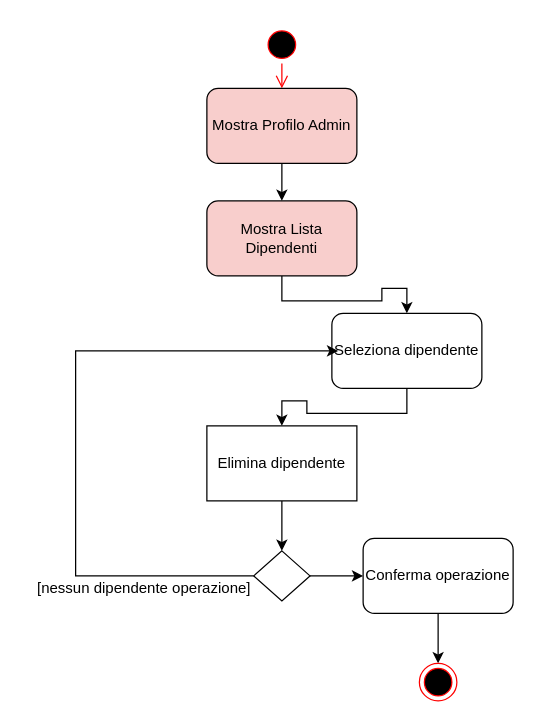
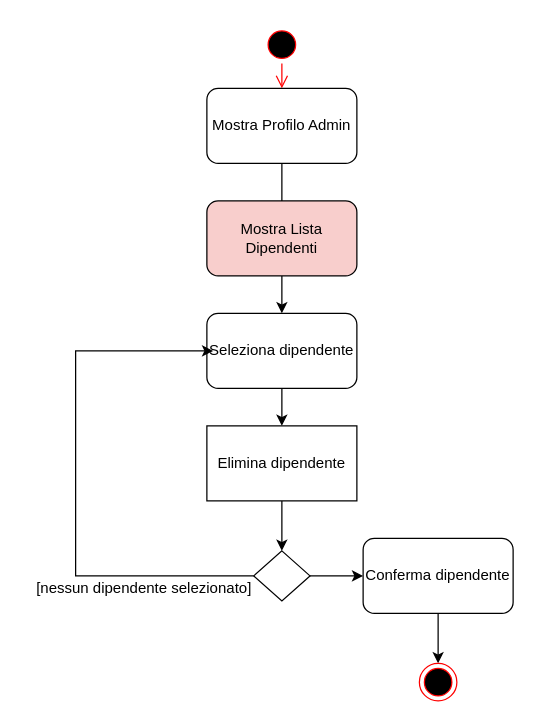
(282, 126) -> (282, 126)
(282, 191) -> (282, 194)
(407, 351) -> (282, 351)
(438, 576) -> (438, 576)
(144, 588) -> (144, 588)
